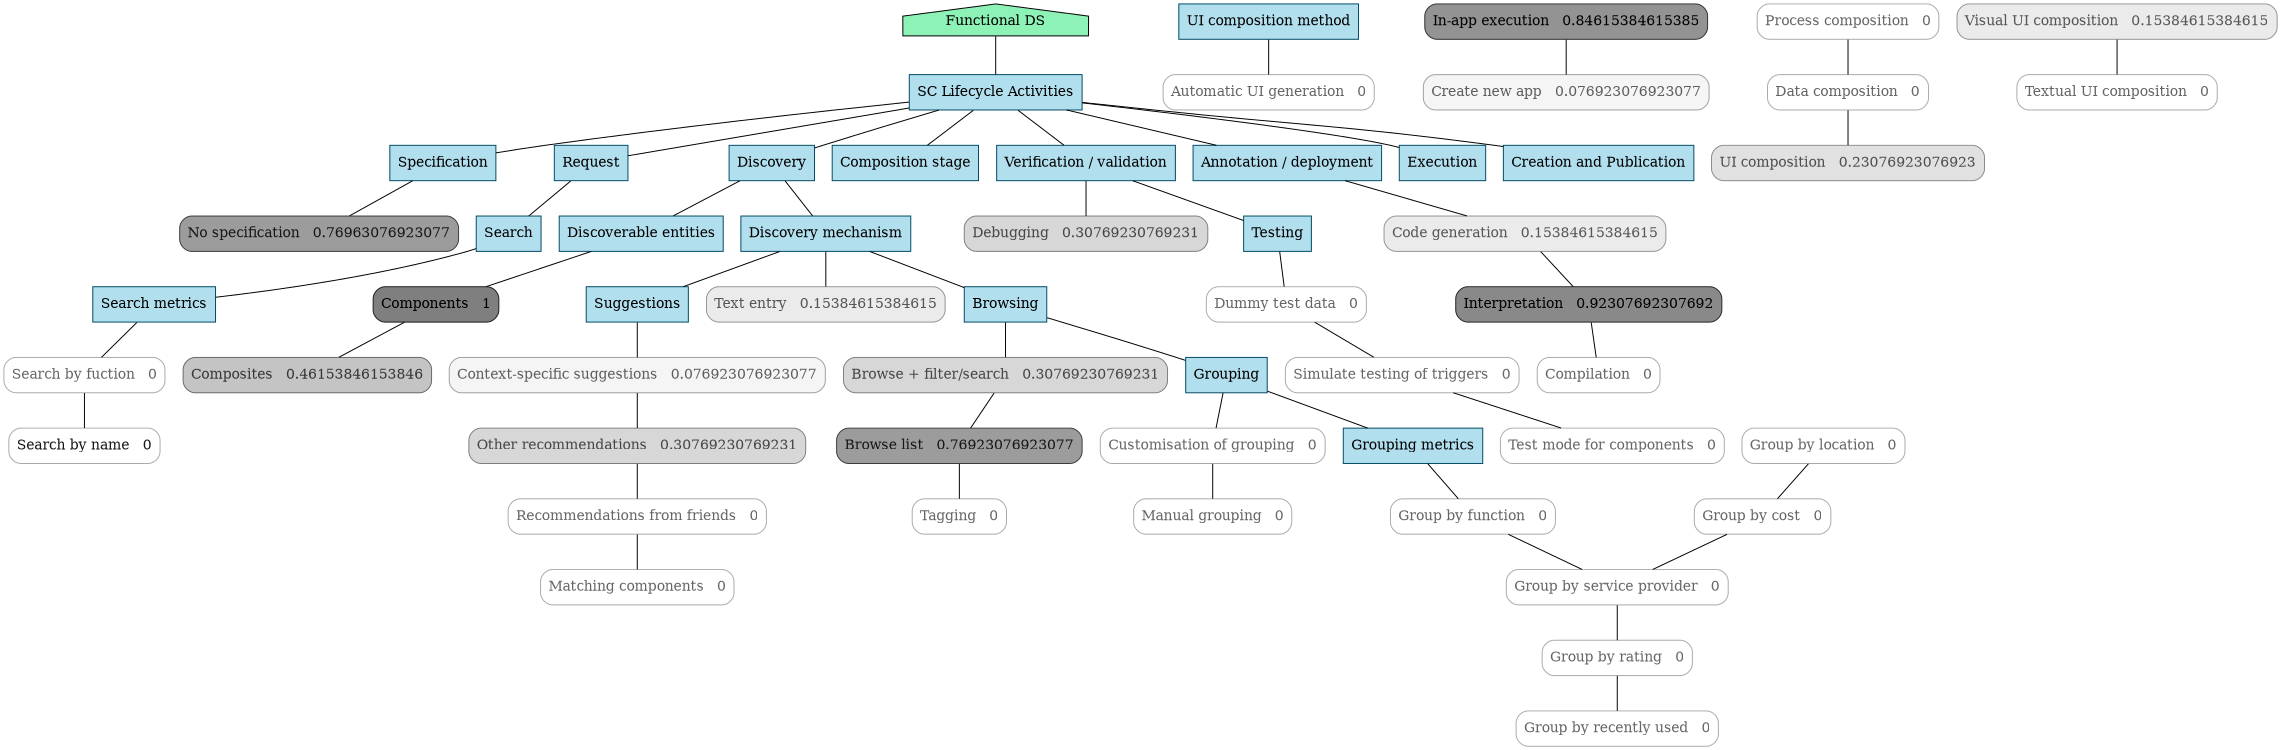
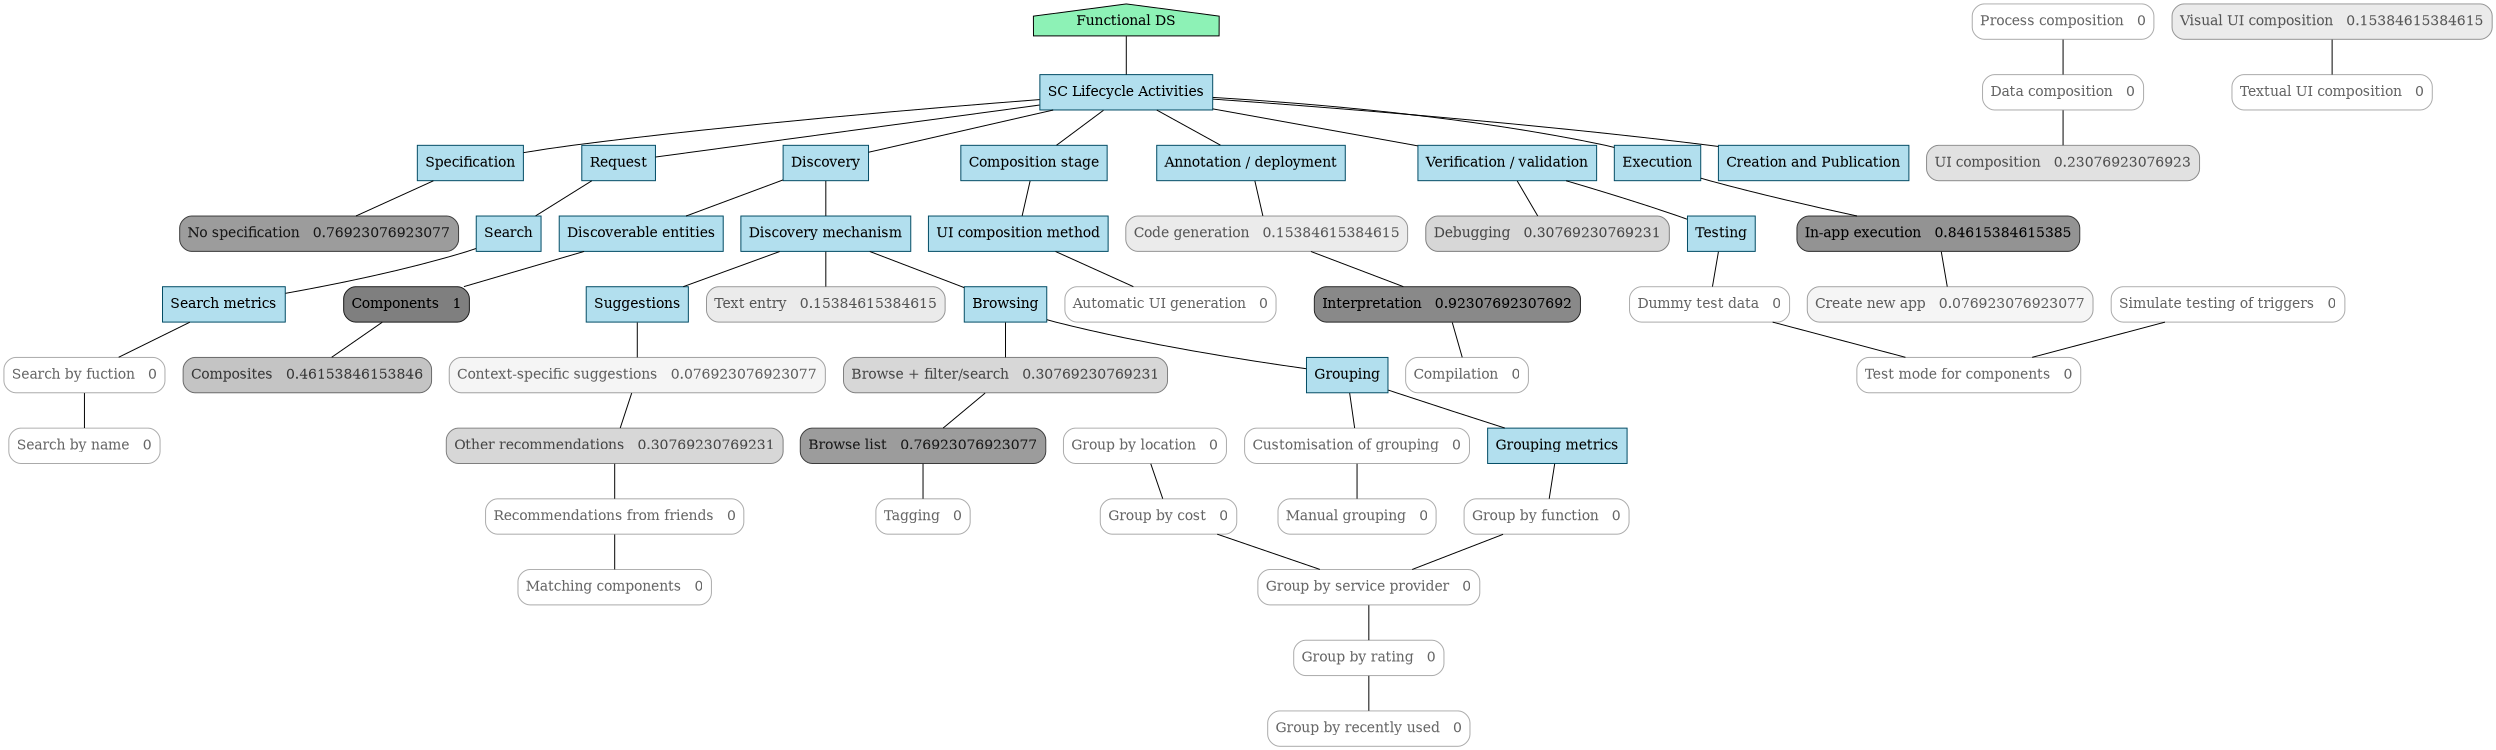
none -> (1026, 198)
none -> (1779, 198)
(319, 234) -> (319, 234)
(1344, 340) -> (1839, 340)
(84, 446) -> (84, 446)
